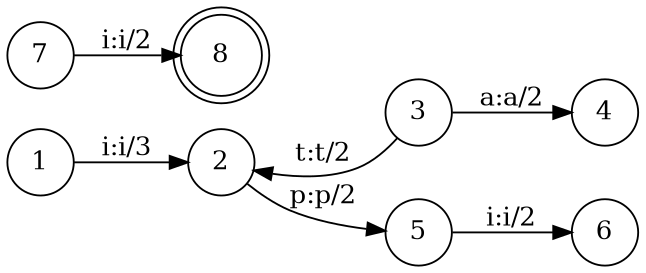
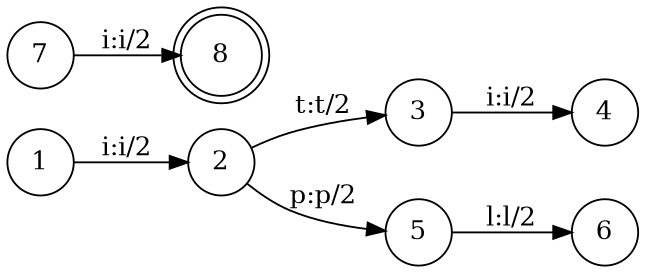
(512, 99) -> (512, 99)
(127, 148) -> (127, 148)
(340, 173) -> (308, 128)
(512, 219) -> (512, 219)
